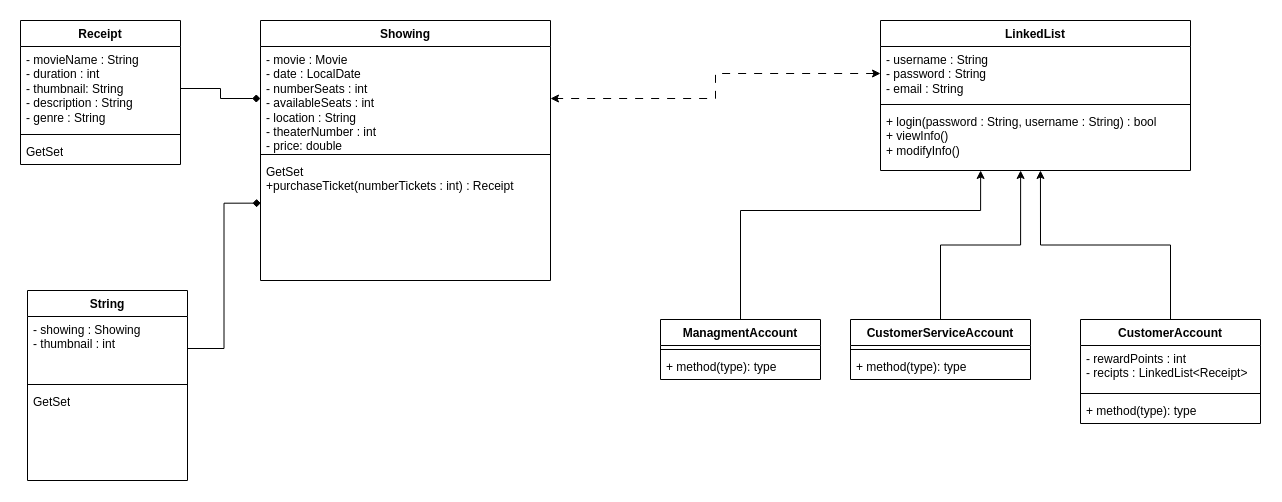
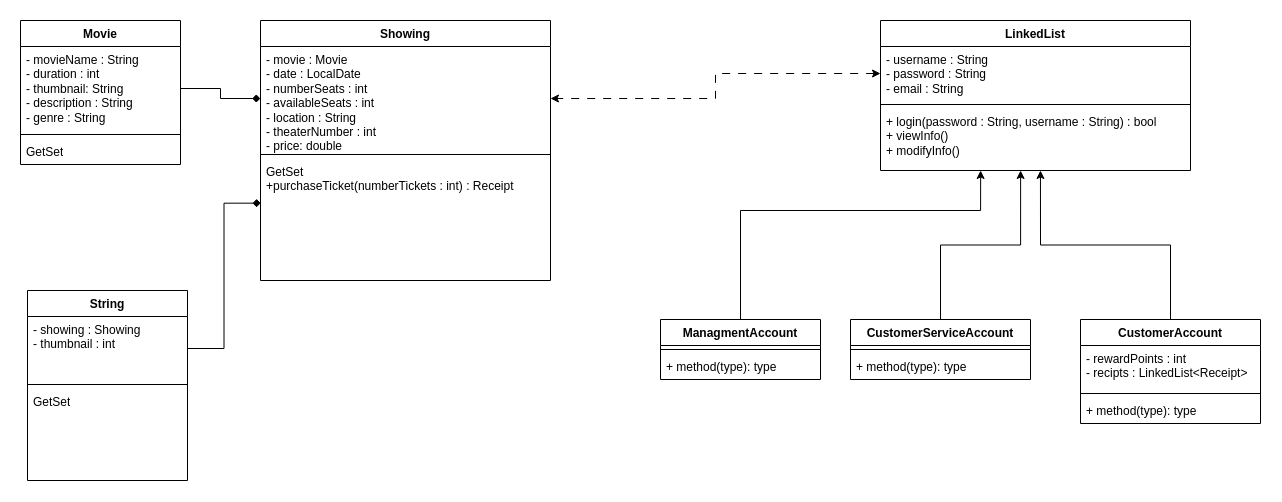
(101, 35) -> (101, 35)
